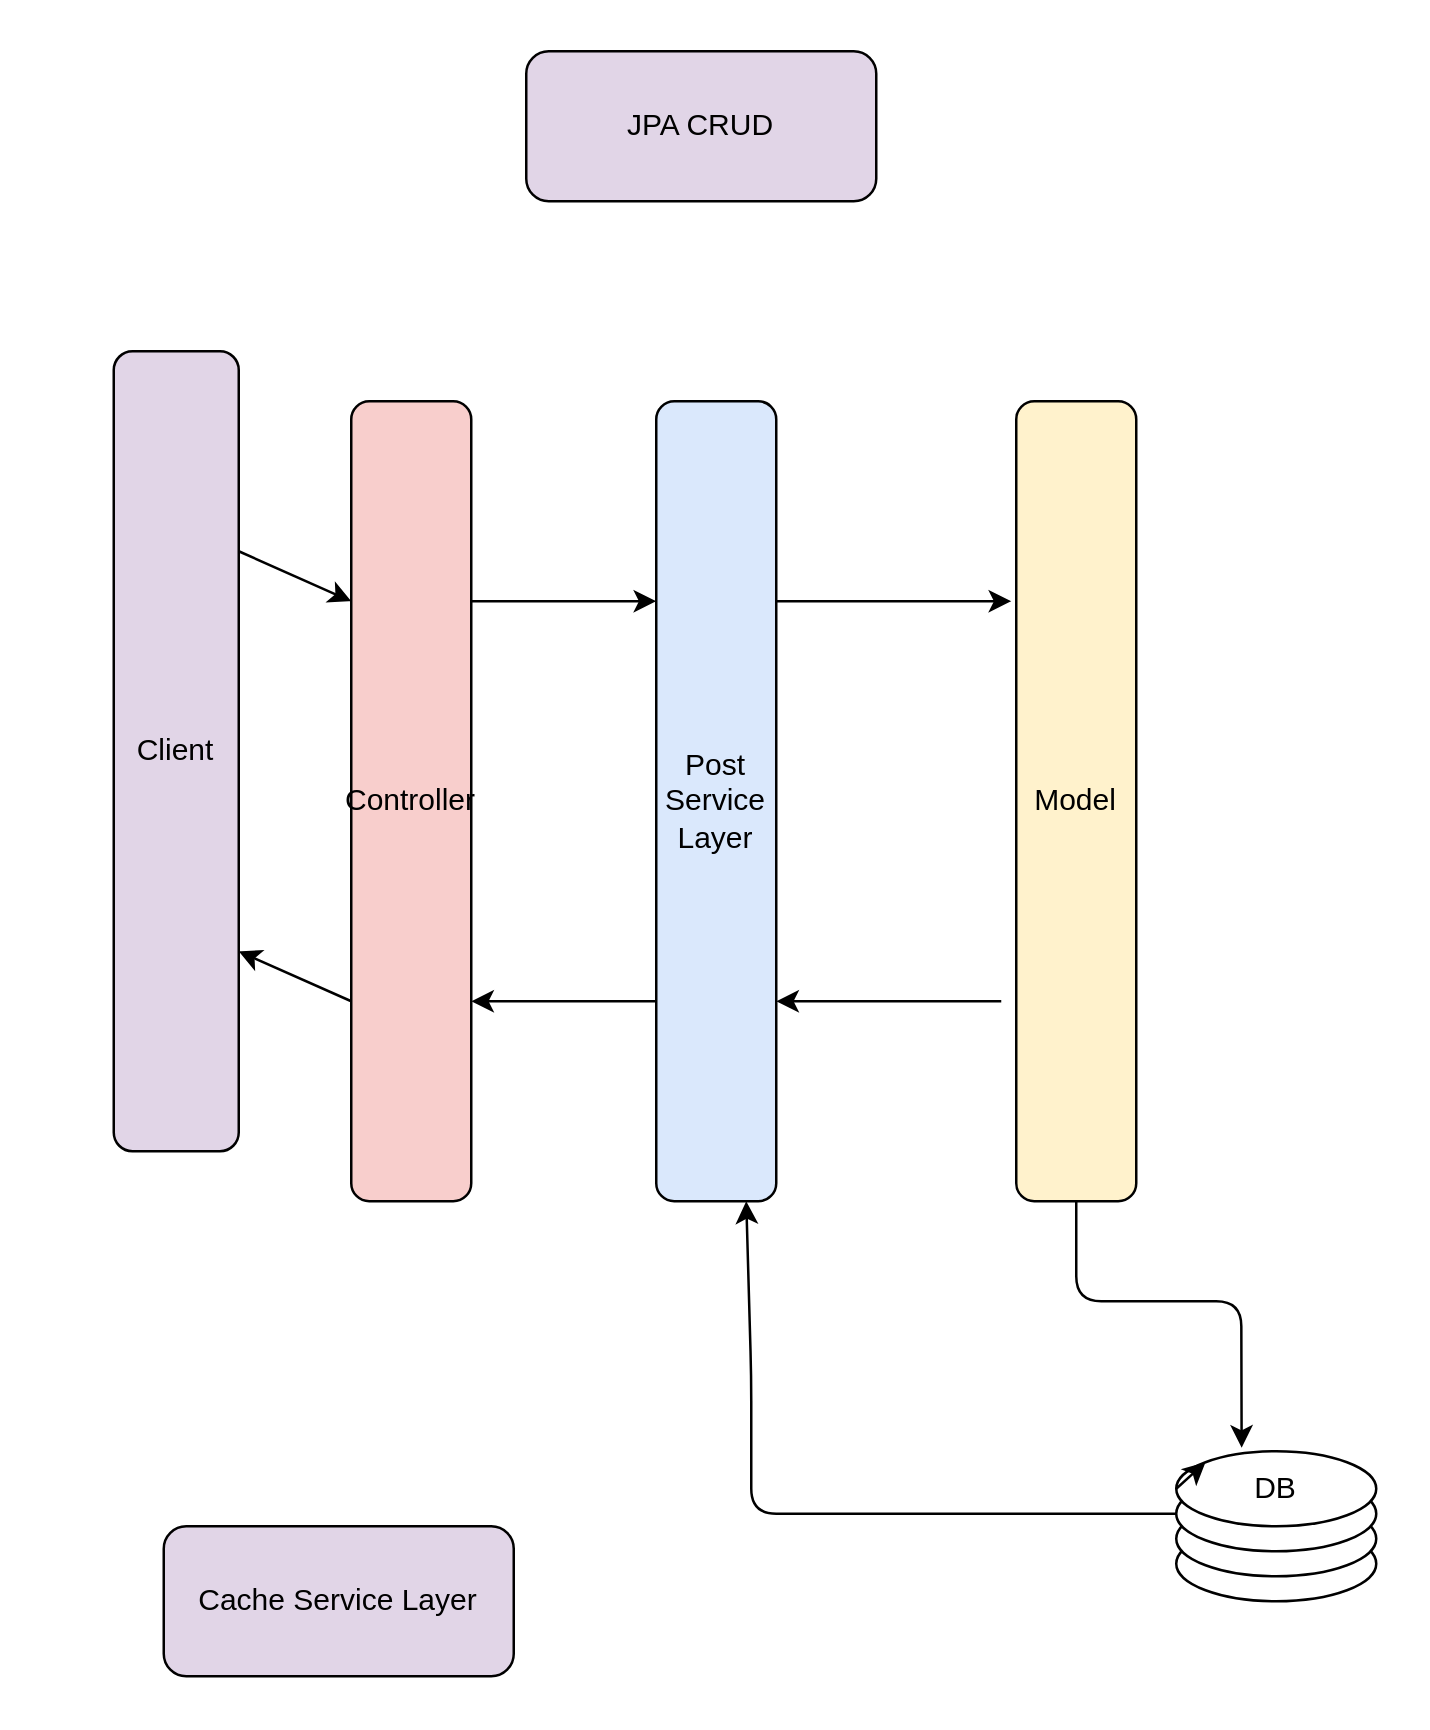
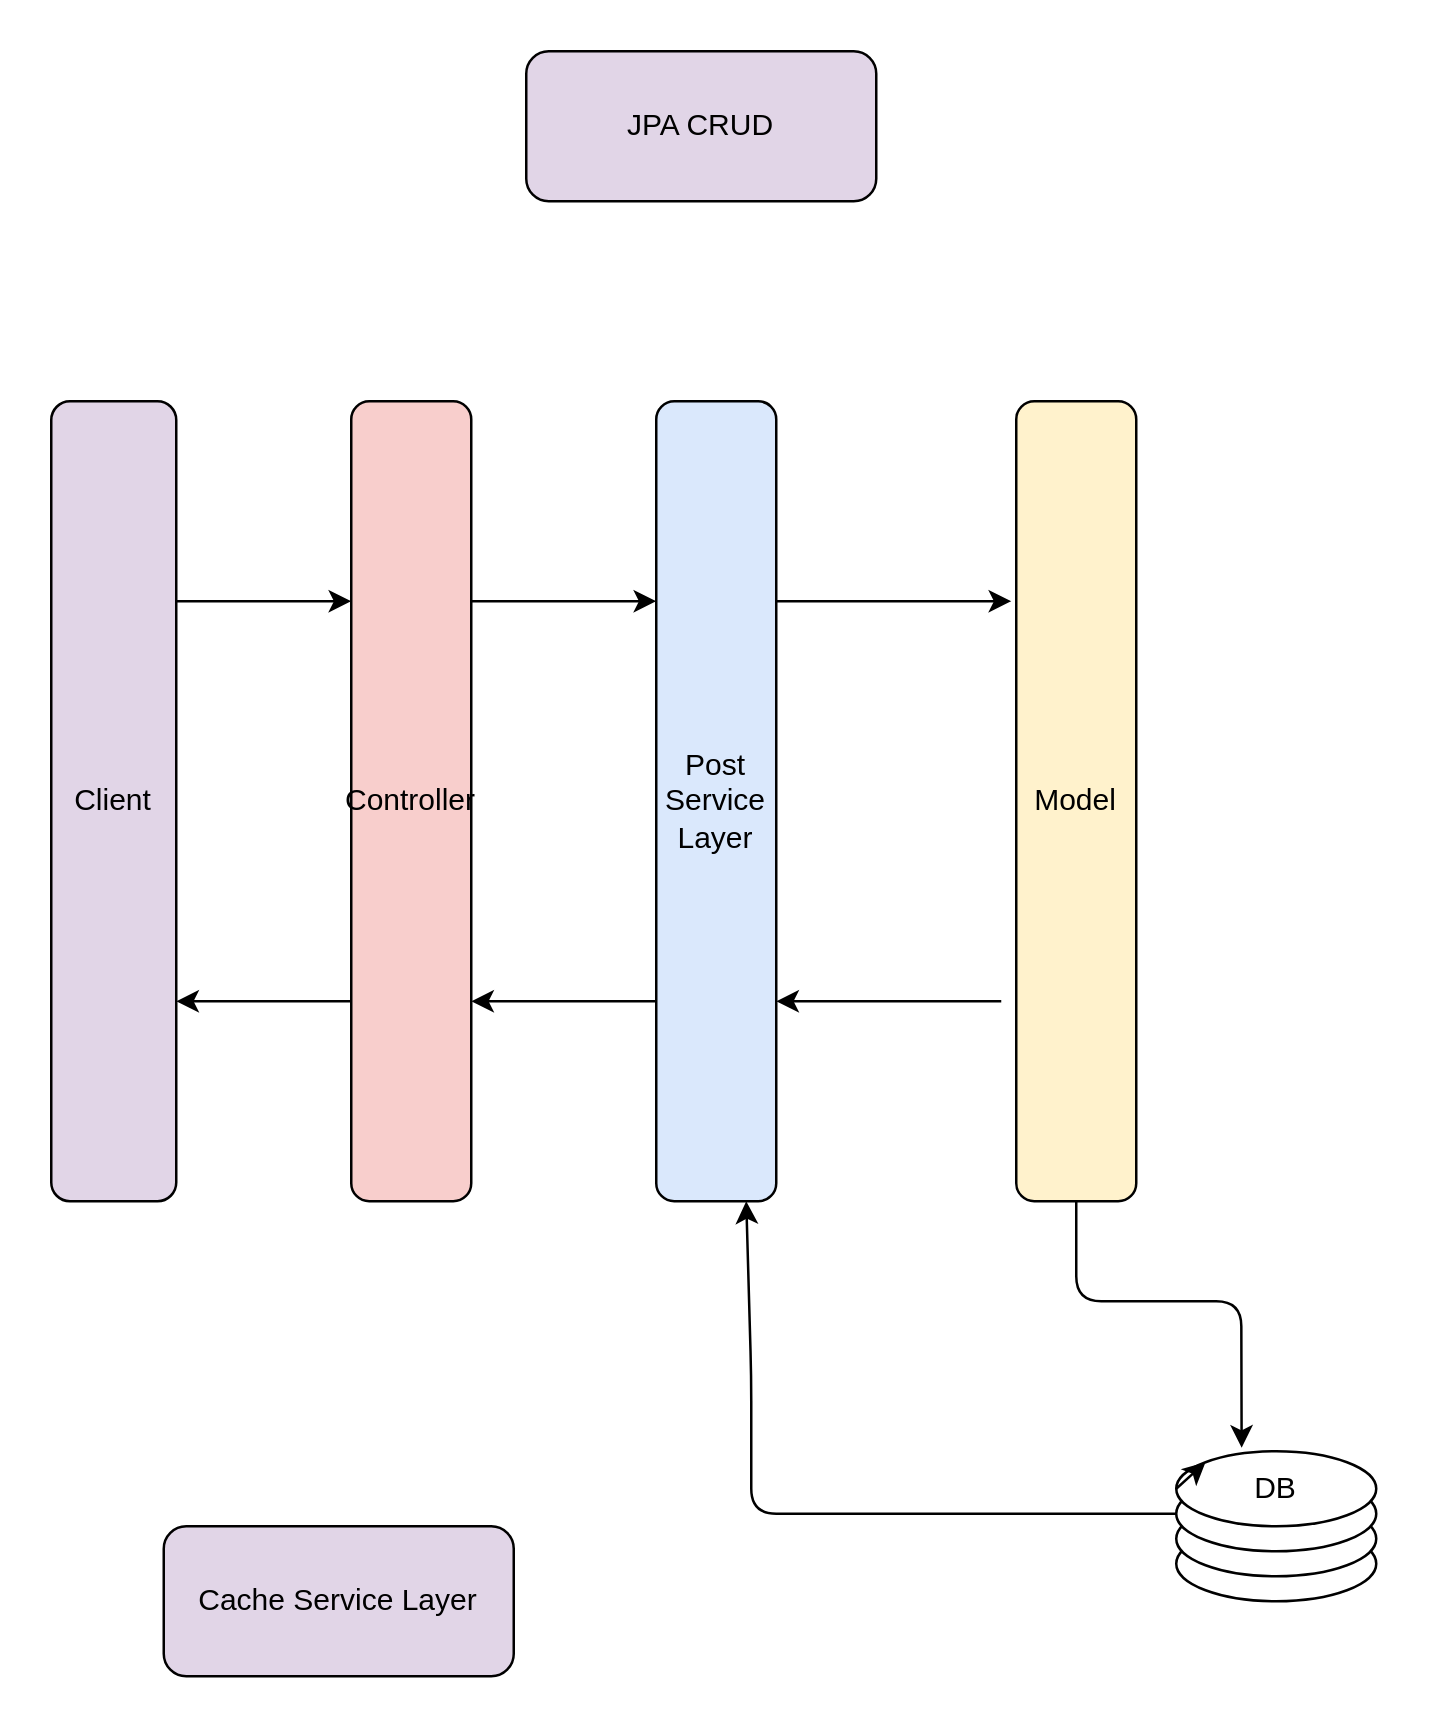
(176, 751) -> (114, 801)
